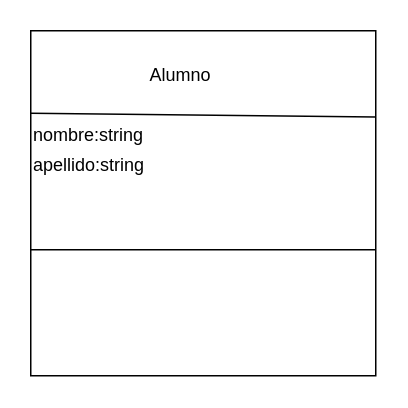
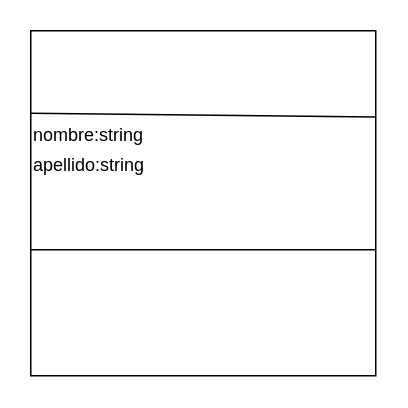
(181, 76) -> none
